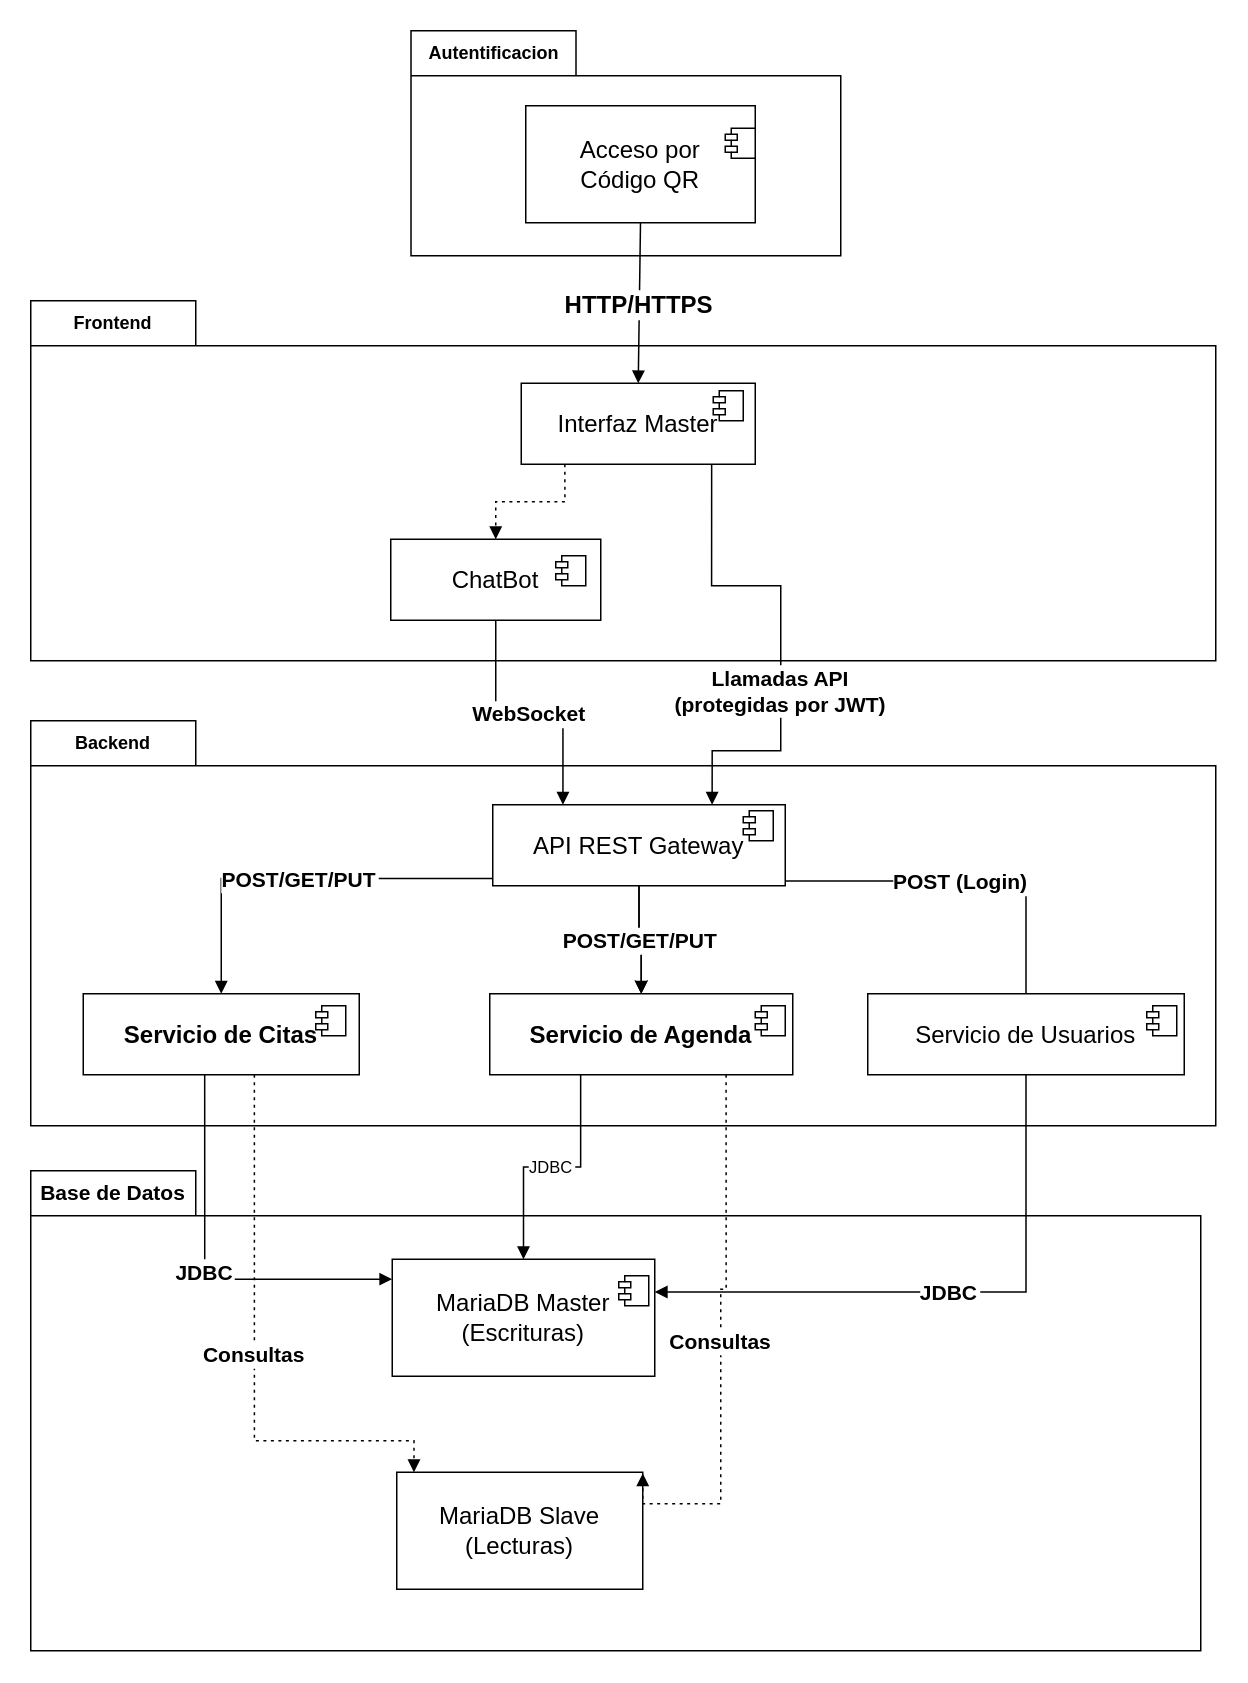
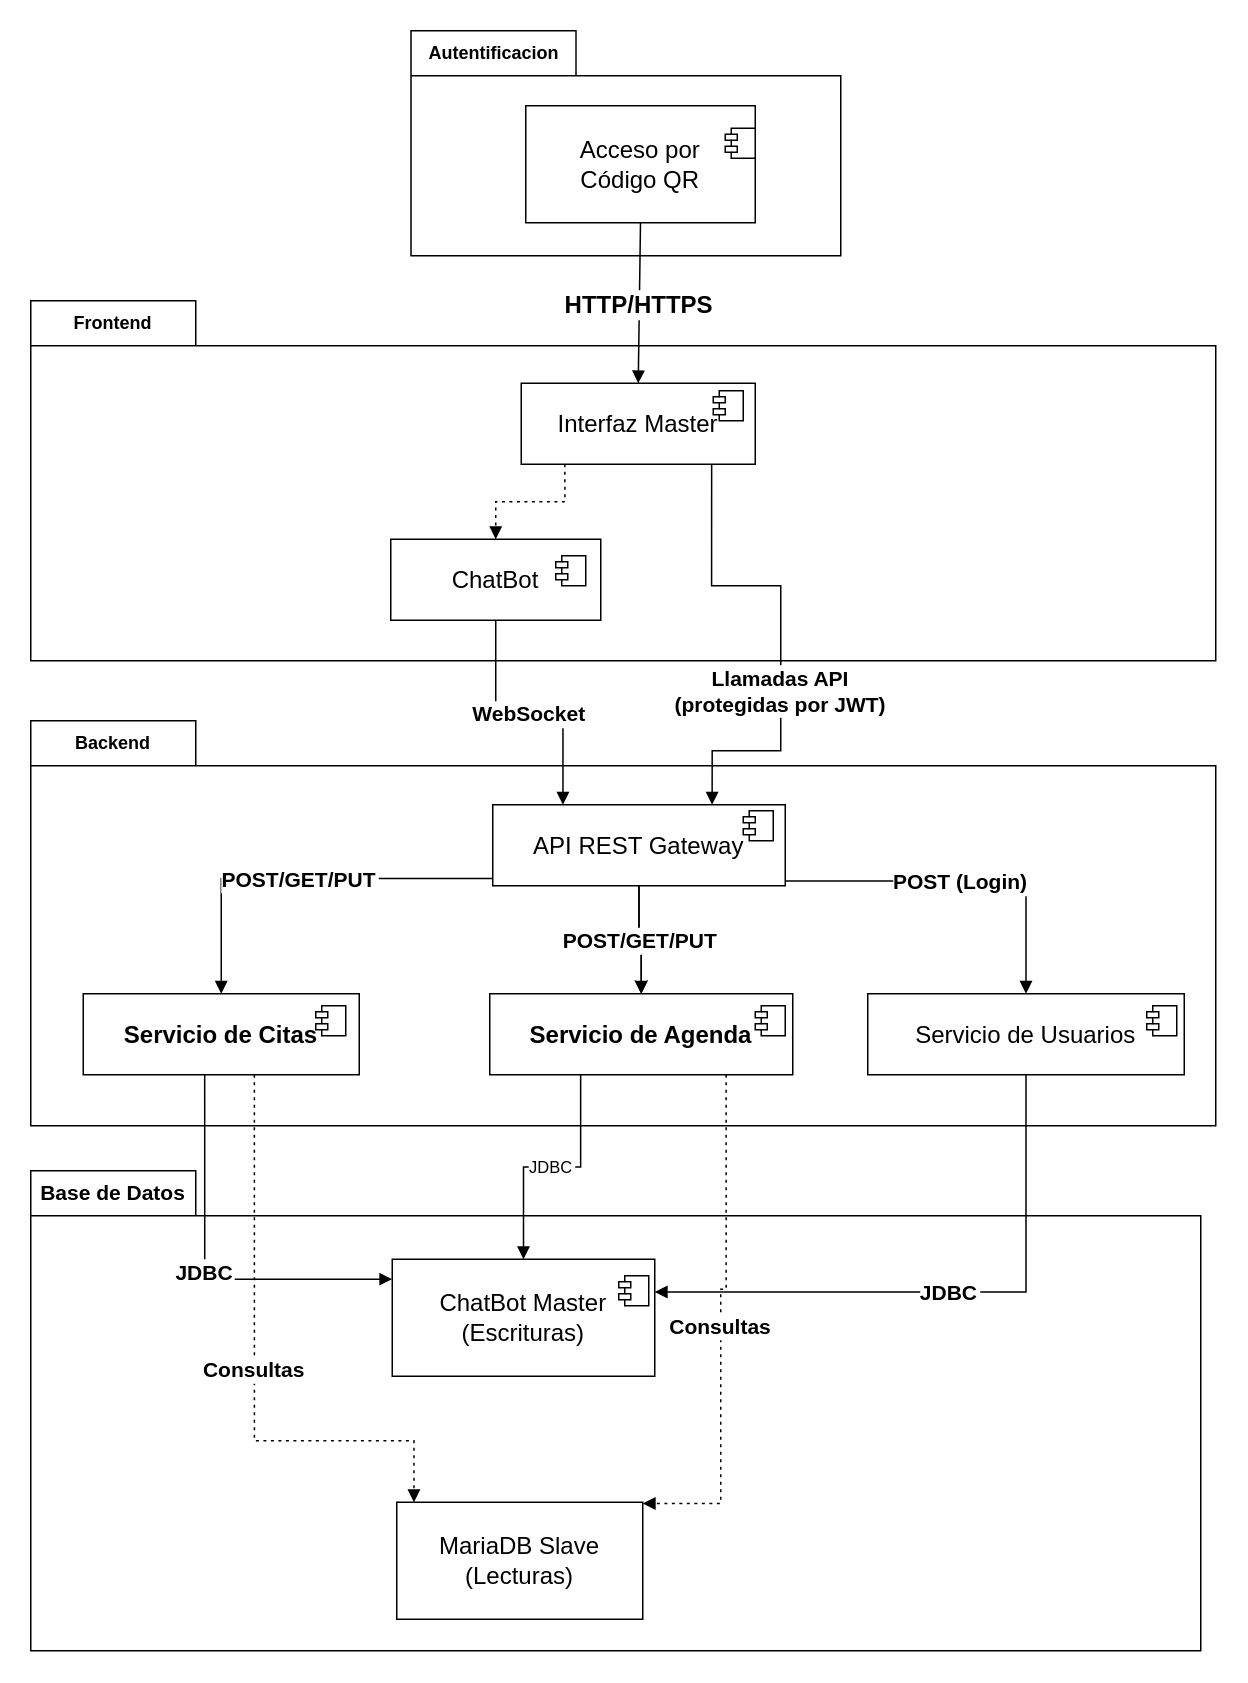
(1026, 985) -> (1026, 980)
(524, 1318) -> (524, 1318)
(520, 1531) -> (520, 1561)
